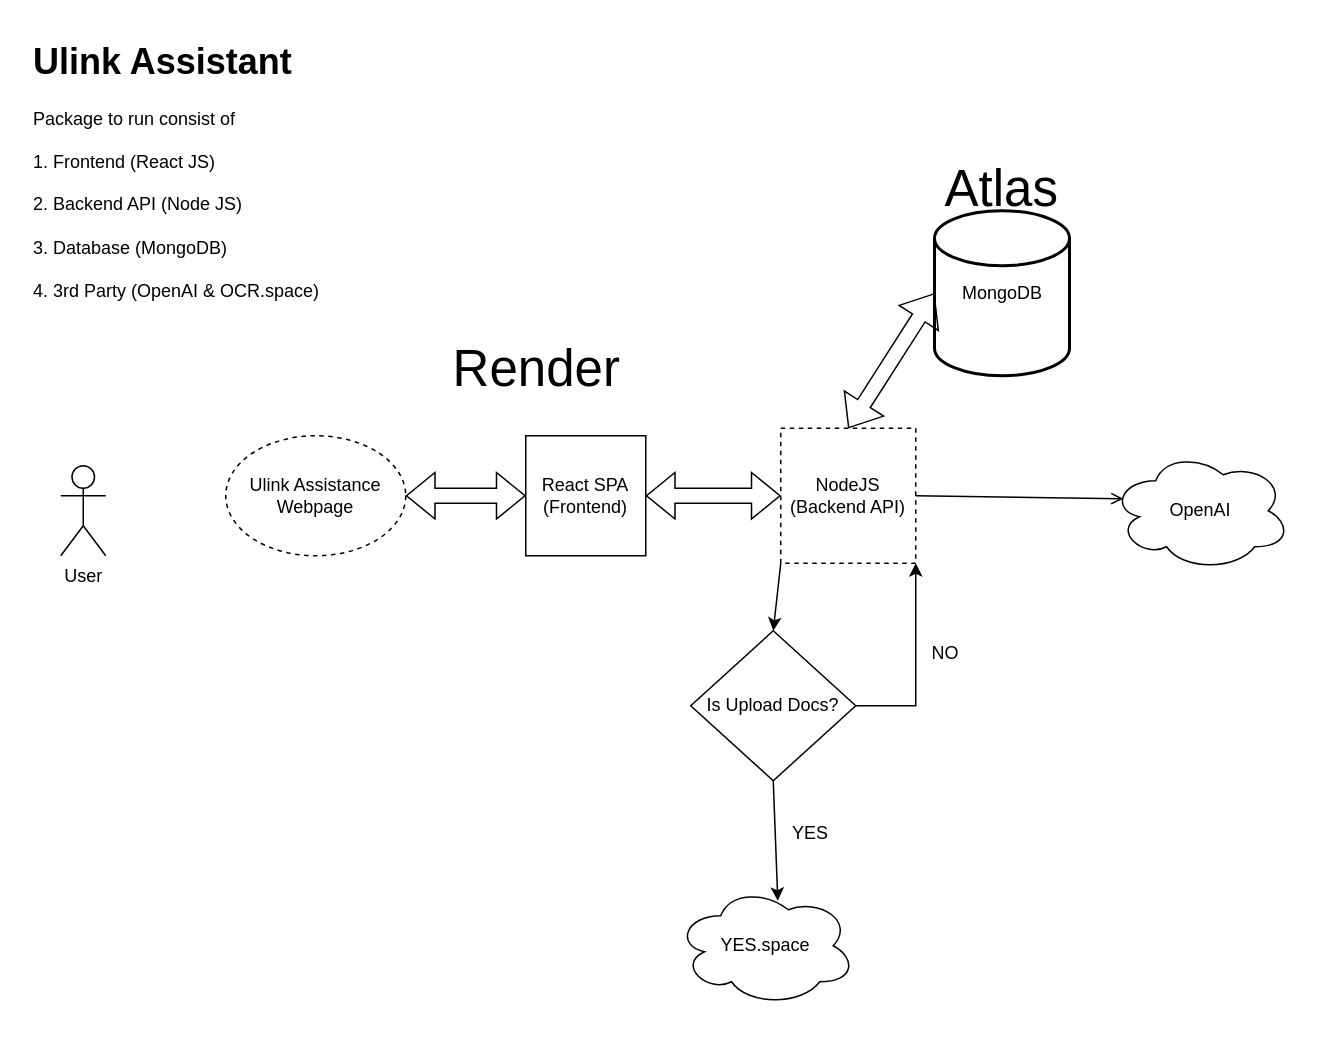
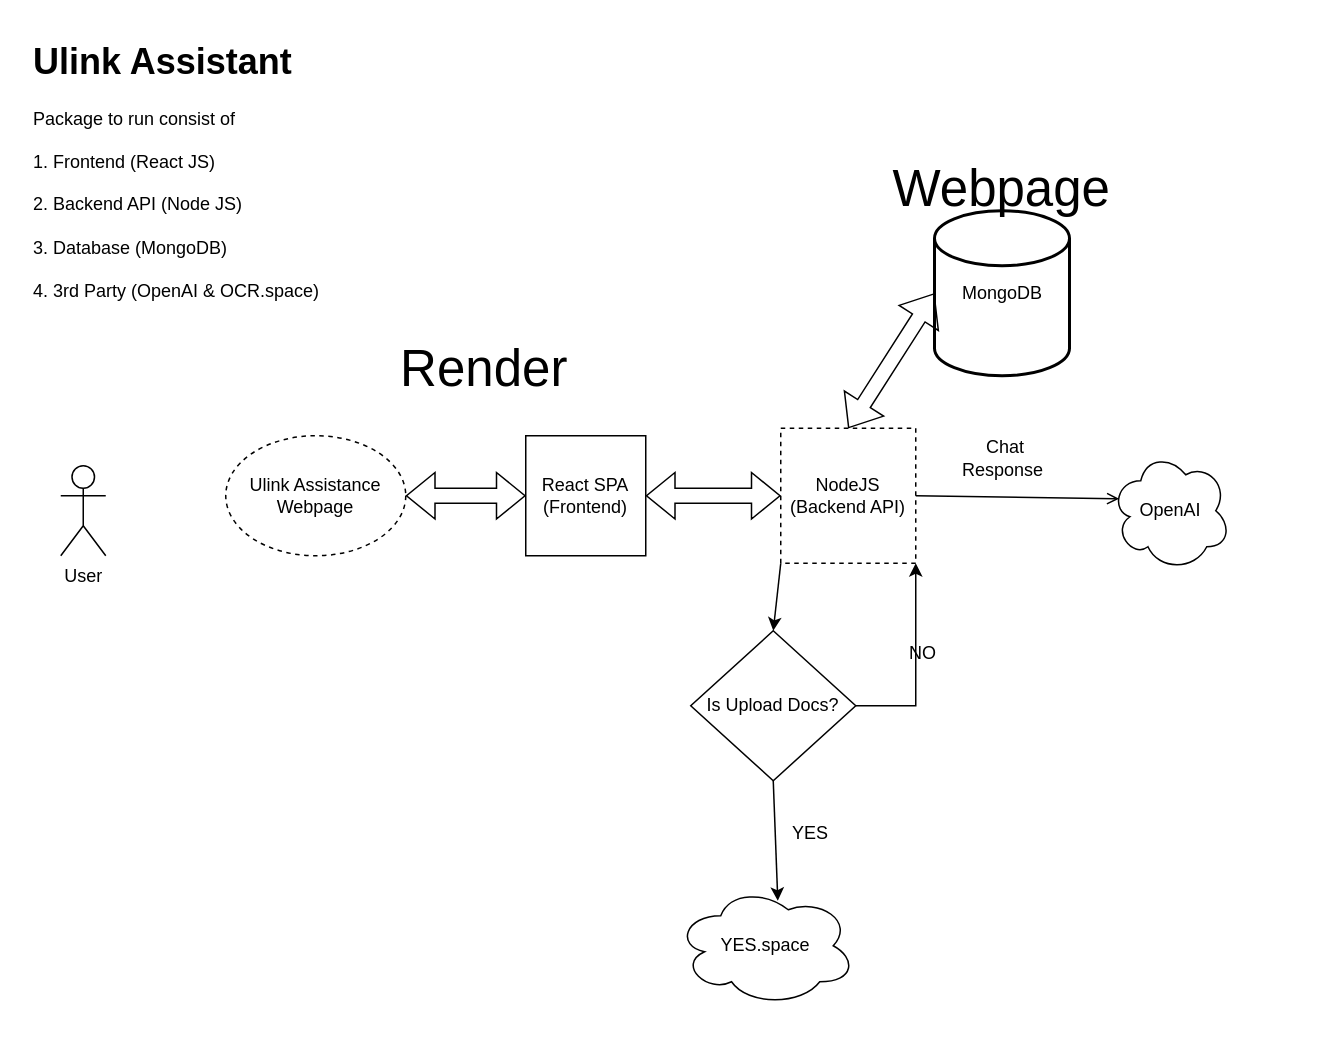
(1002, 188) -> (1002, 188)
(537, 368) -> (485, 368)
none -> (1006, 458)
(1201, 511) -> (1171, 511)
(946, 653) -> (923, 653)
